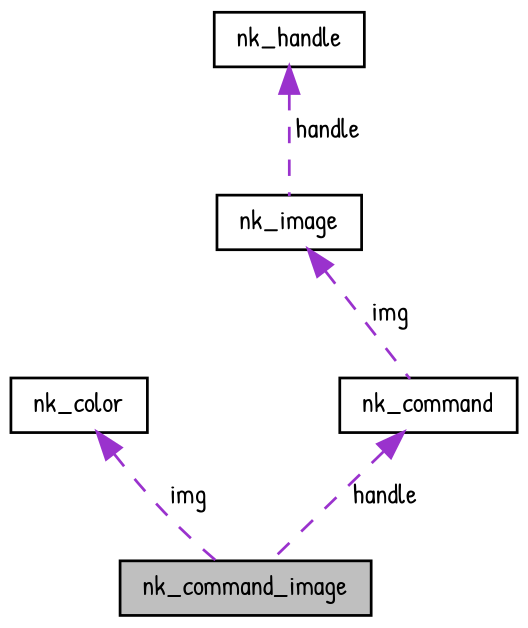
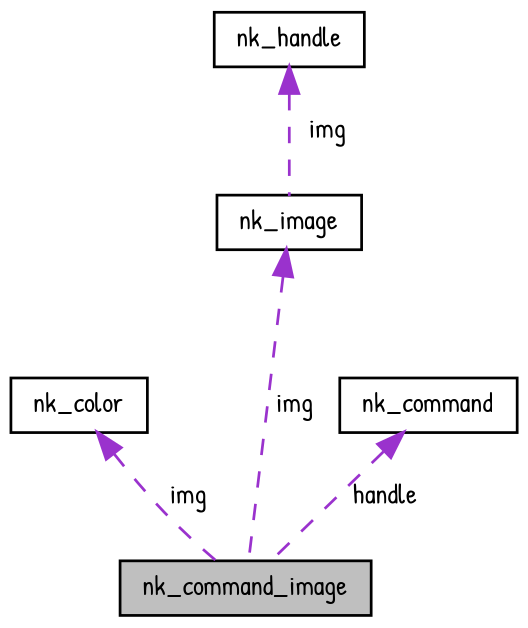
(325, 131) -> (325, 131)
(368, 325) -> (266, 419)
